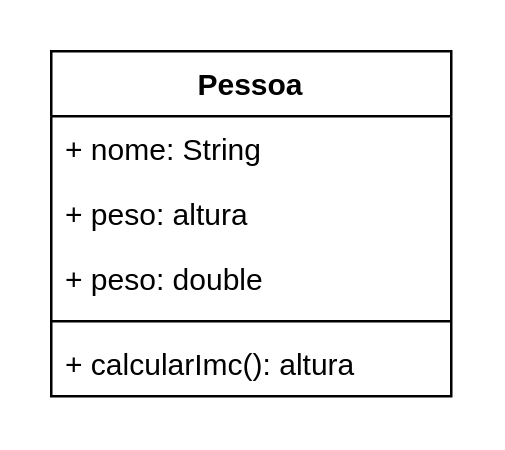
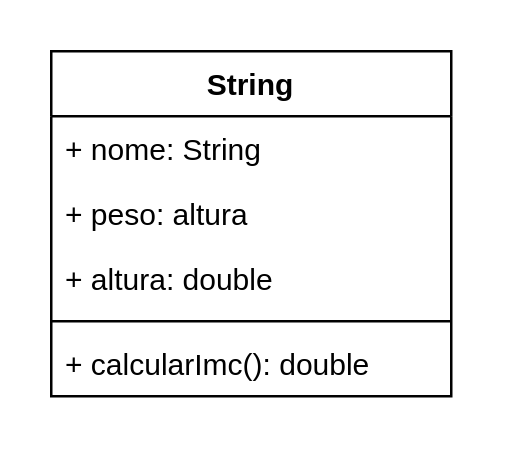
(251, 87) -> (251, 87)
(168, 282) -> (181, 282)
(236, 367) -> (236, 367)
